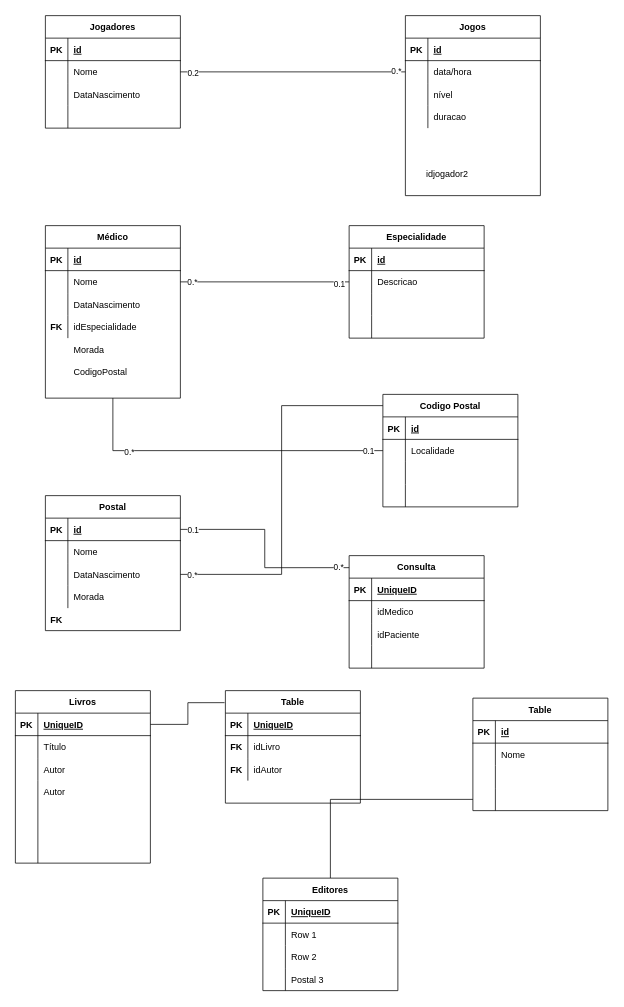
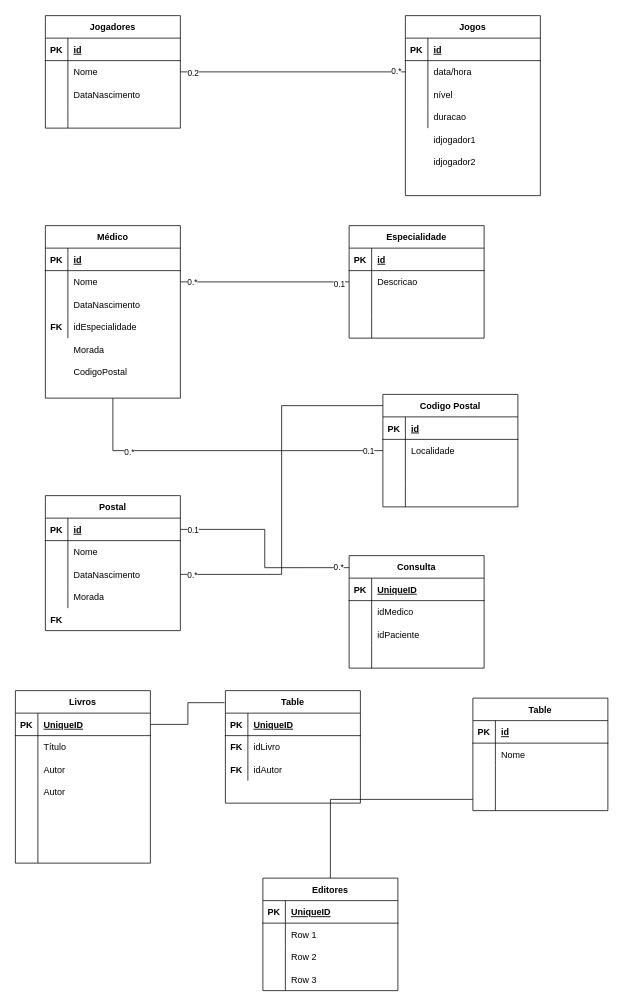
none -> (484, 139)
(477, 173) -> (484, 162)
(309, 980) -> (302, 980)
